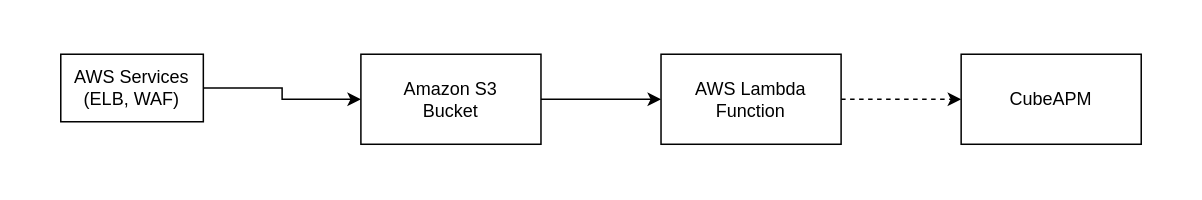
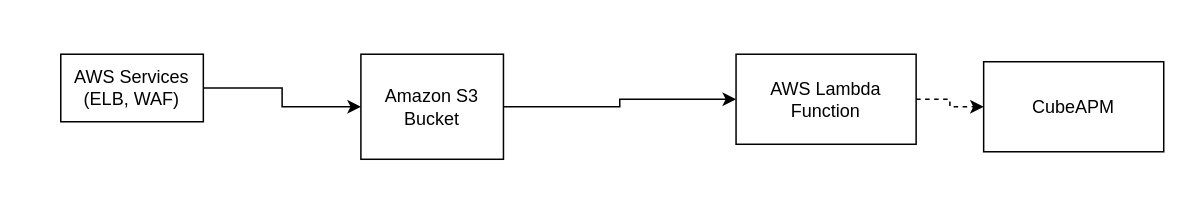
(451, 99) -> (432, 107)
(751, 99) -> (826, 99)
(1051, 99) -> (1073, 107)
